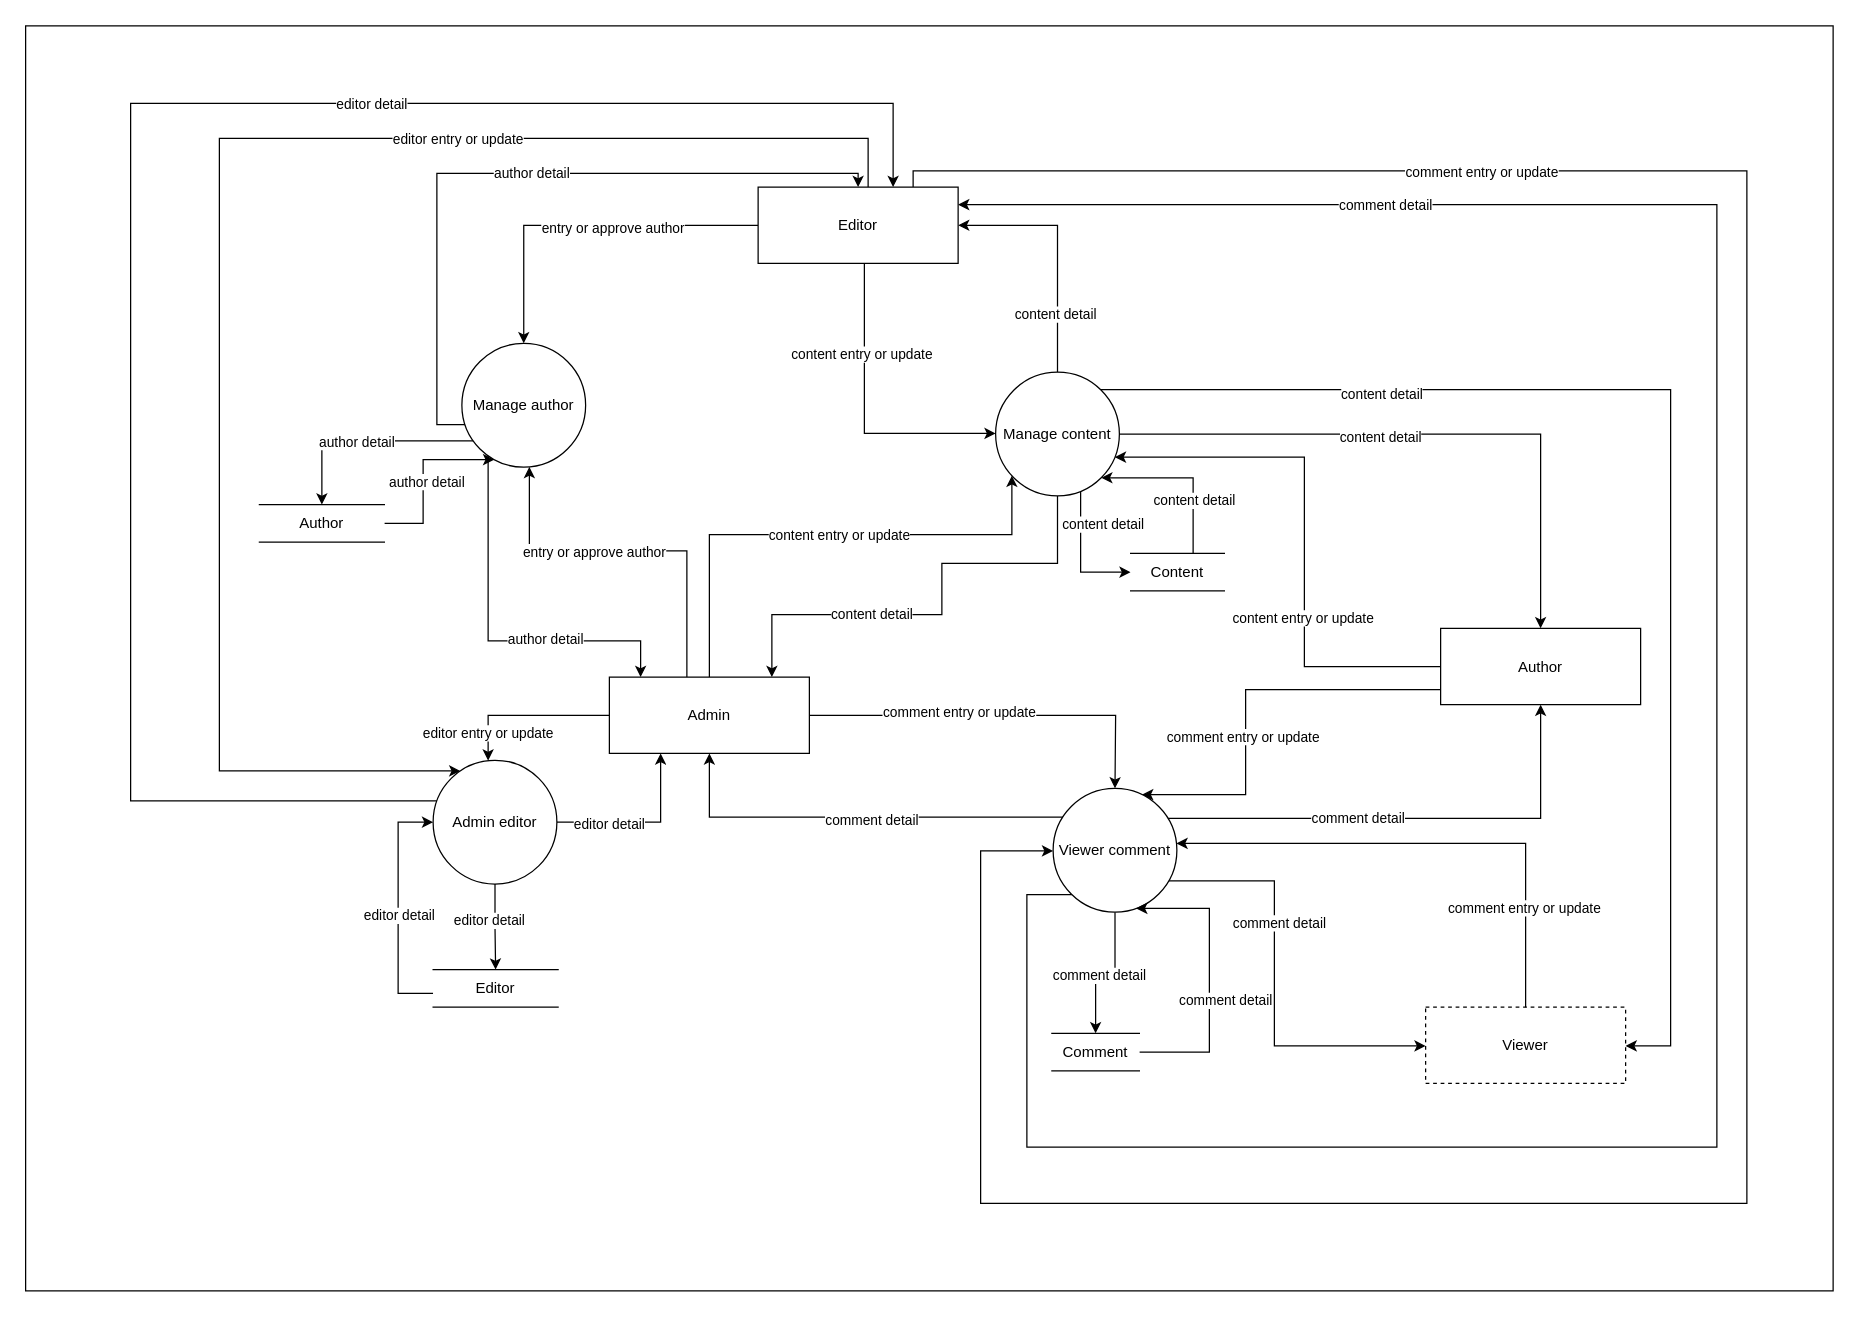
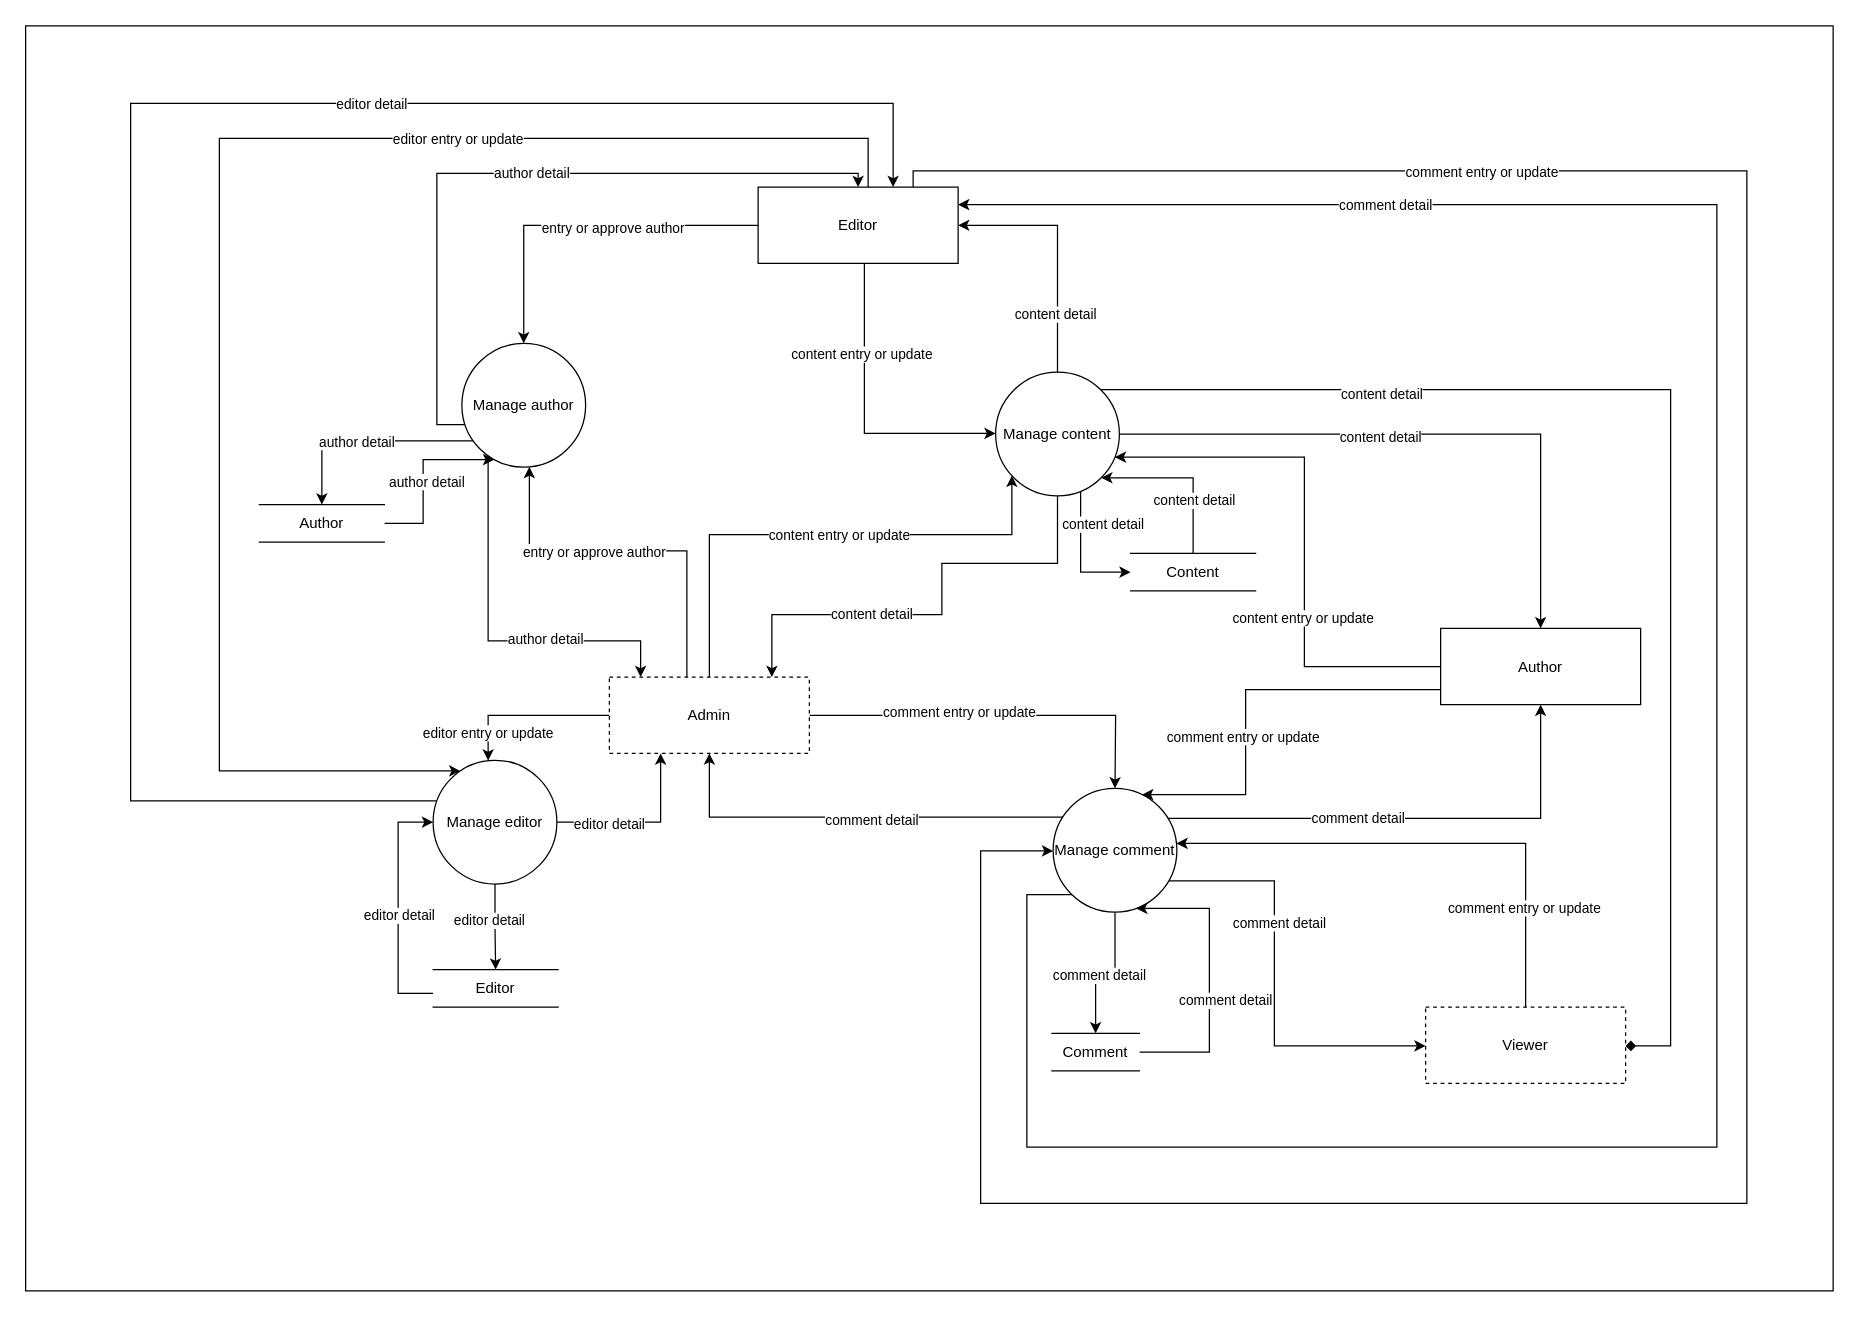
(1178, 572) -> (1193, 572)
(709, 715) -> (709, 715)
(495, 822) -> (495, 822)
(1115, 851) -> (1115, 851)
(1636, 1046) -> (1636, 1046)
